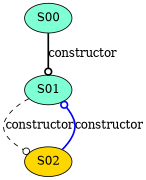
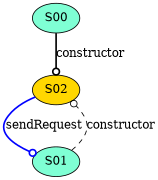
(48, 51) -> (56, 51)
(109, 126) -> (44, 126)
